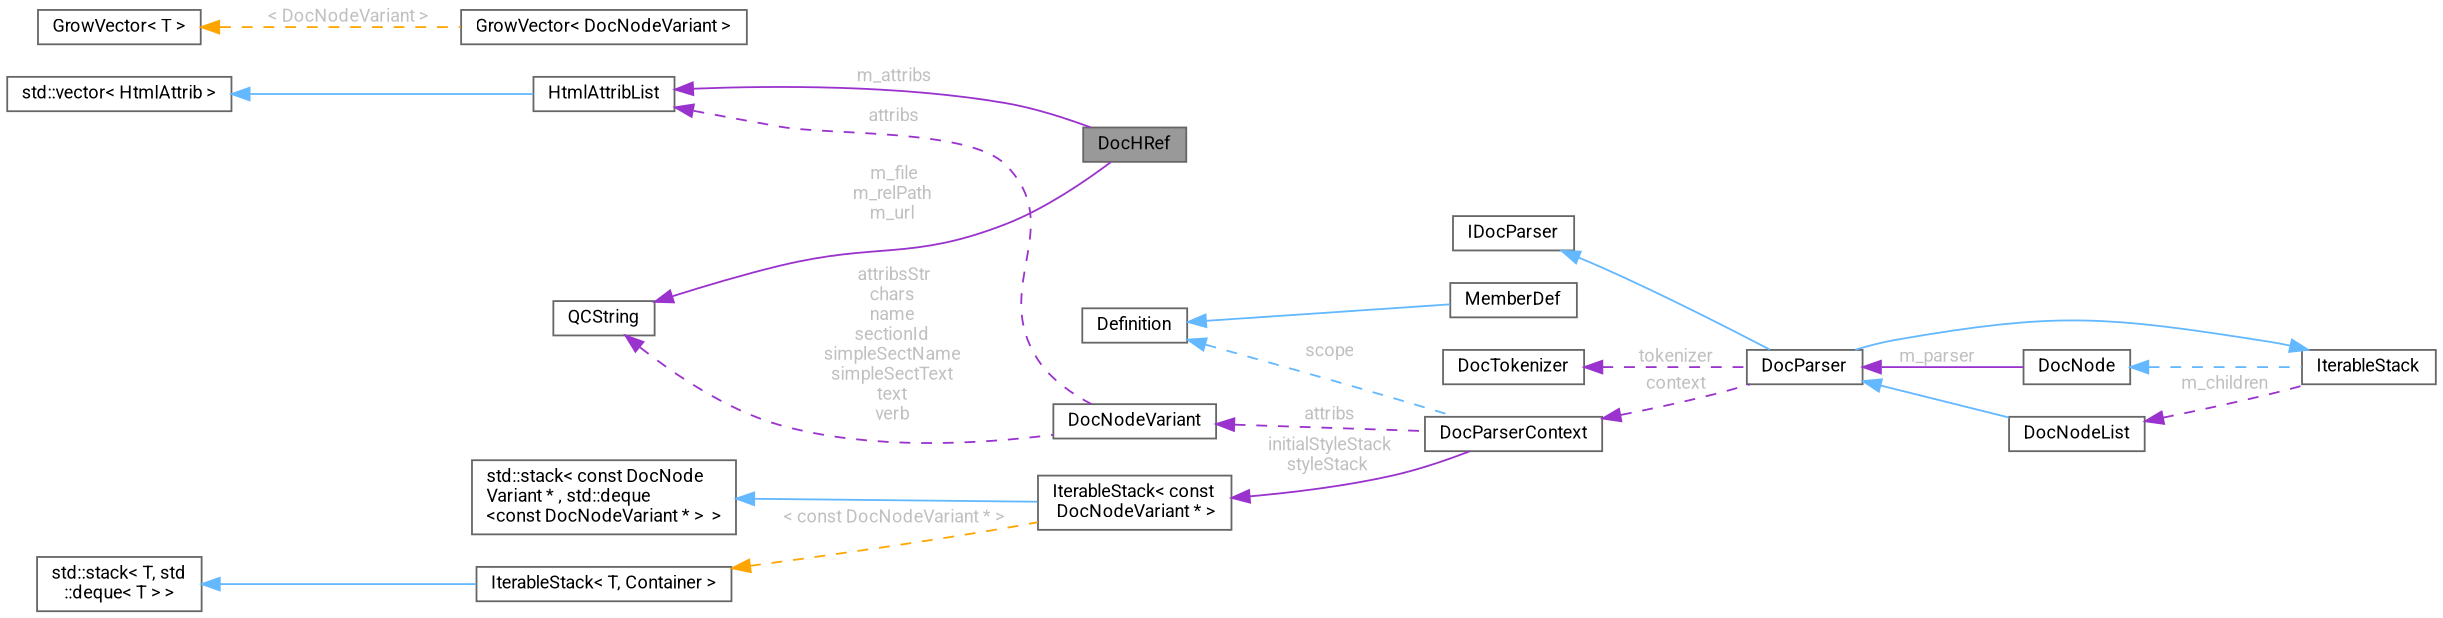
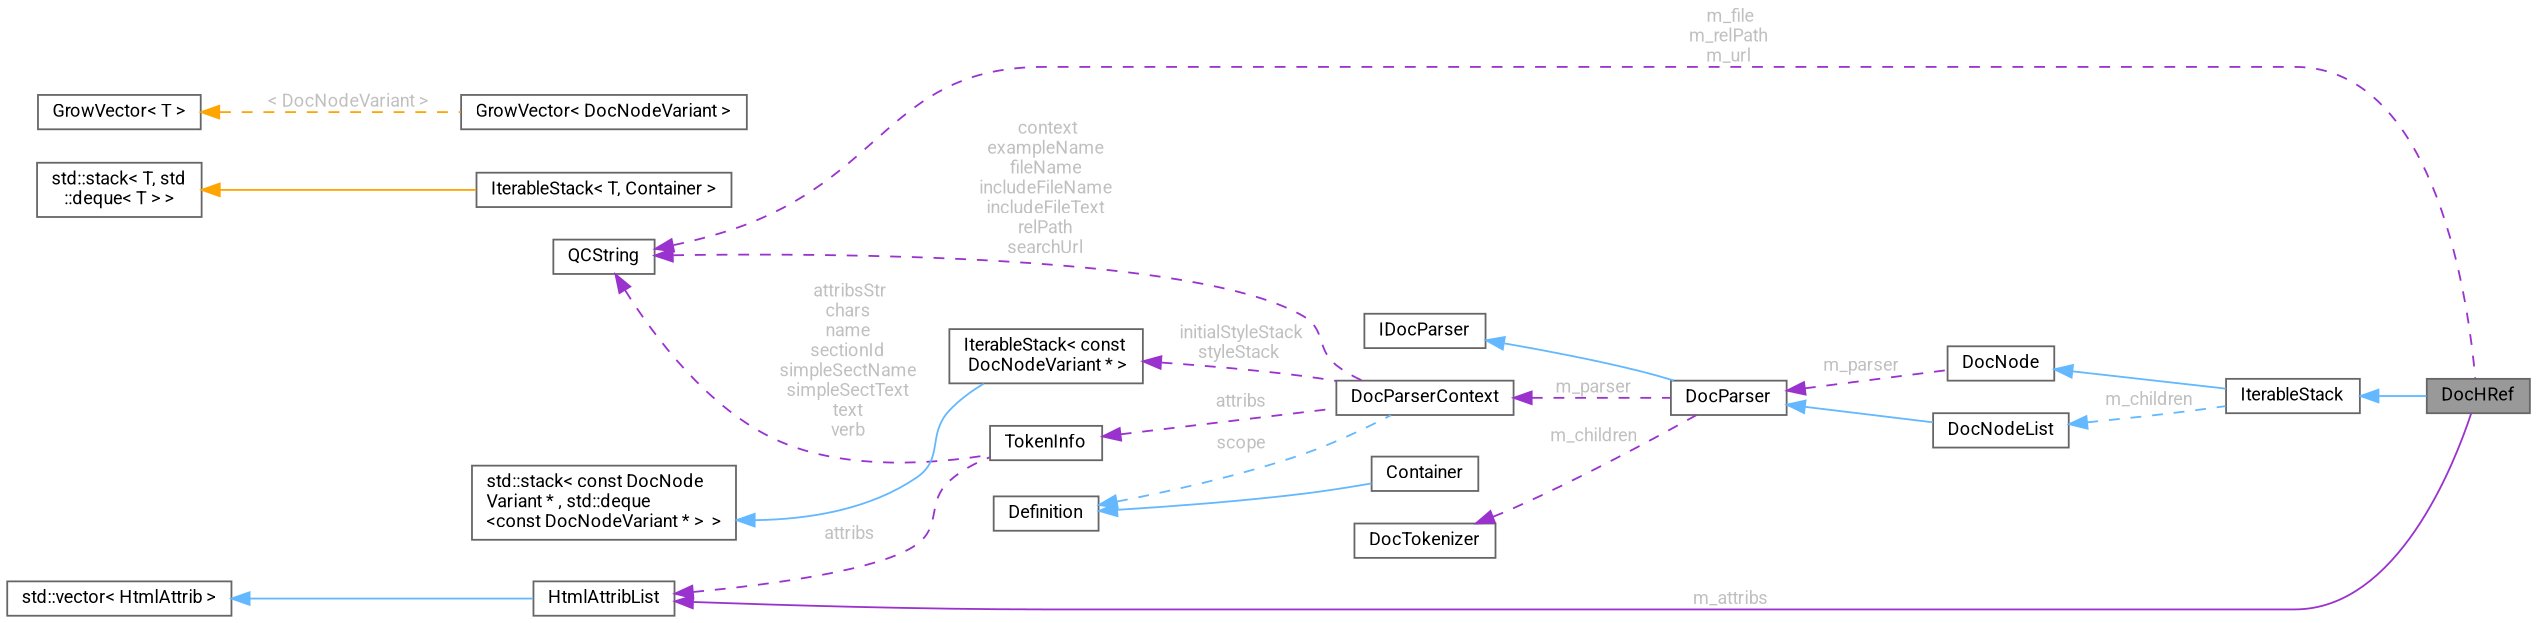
(899, 249) -> (1655, 67)
none -> (1037, 264)
(1514, 300) -> (1425, 474)
(2072, 321) -> (2403, 396)
(1675, 357) -> (1592, 437)
(1952, 367) -> (1876, 379)
(2225, 367) -> (2149, 380)
(1675, 384) -> (1592, 388)
(2235, 402) -> (2157, 415)
(1135, 421) -> (1046, 443)
(1362, 482) -> (1249, 370)
(894, 546) -> none
(348, 584) -> (348, 190)
